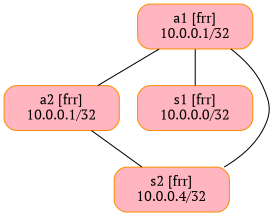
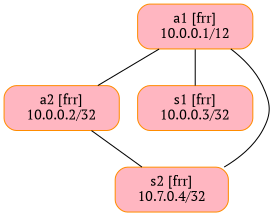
(195, 27) -> (195, 27)
(62, 108) -> (62, 108)
(195, 108) -> (195, 108)
(172, 190) -> (172, 190)
